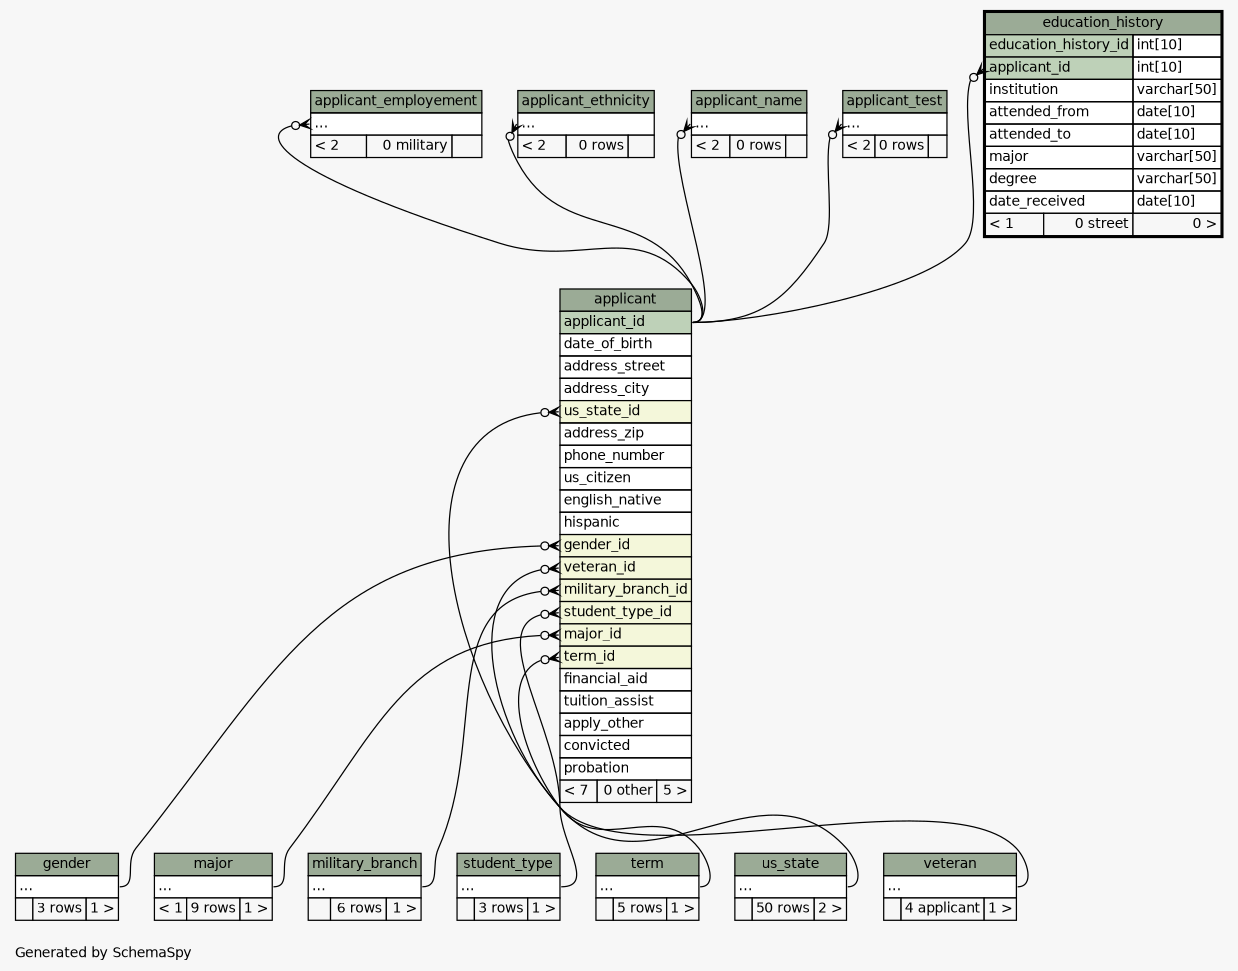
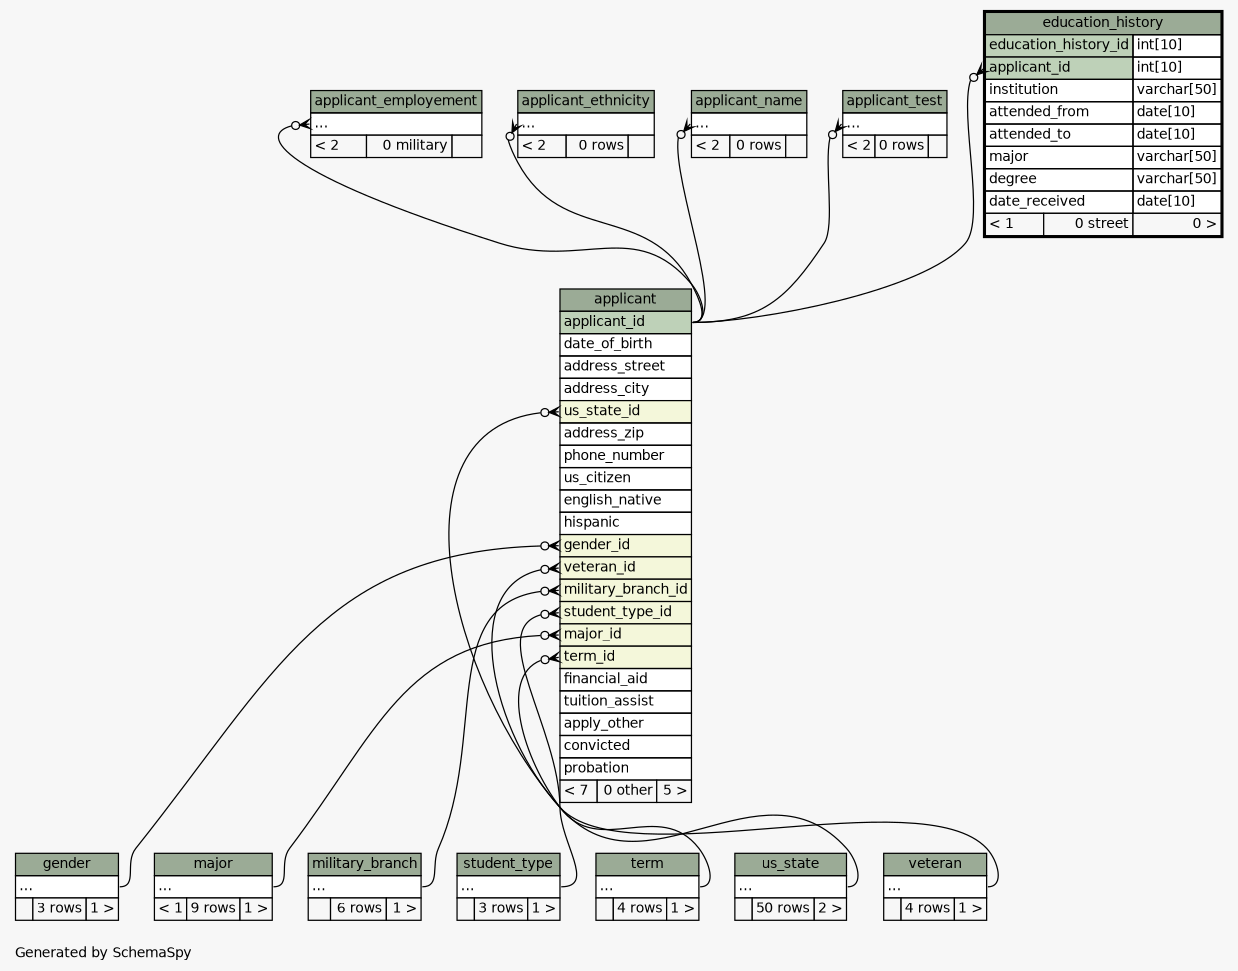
(640, 909) -> (640, 909)
(943, 909) -> (928, 909)
